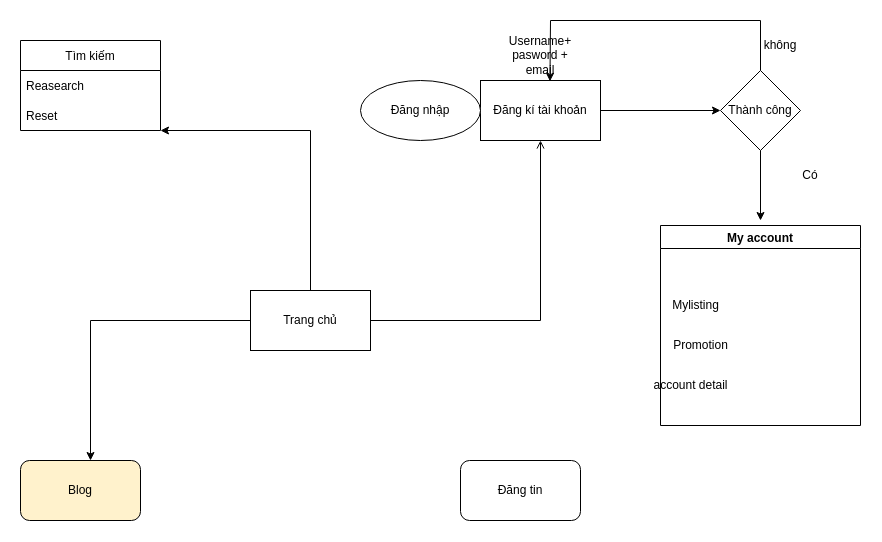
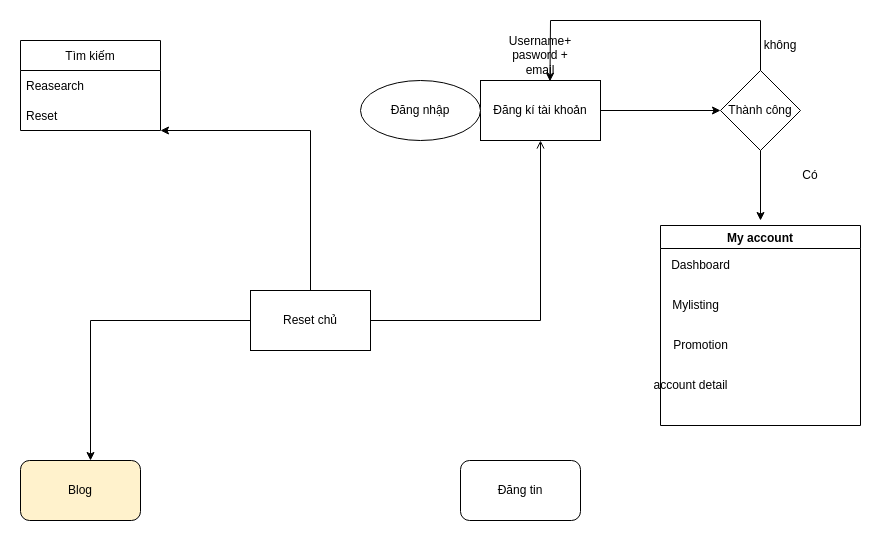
none -> (701, 266)
(311, 321) -> (311, 321)
